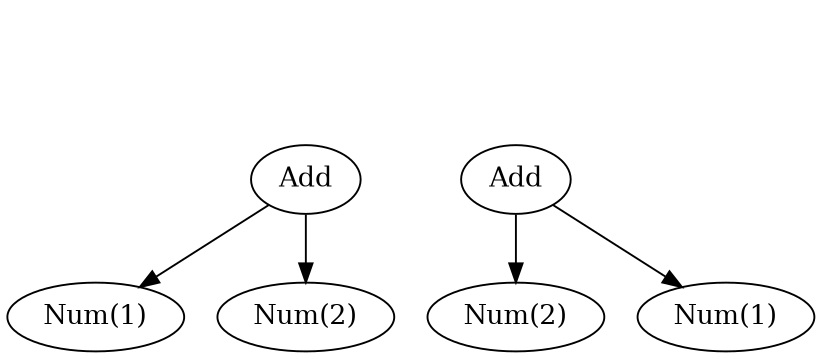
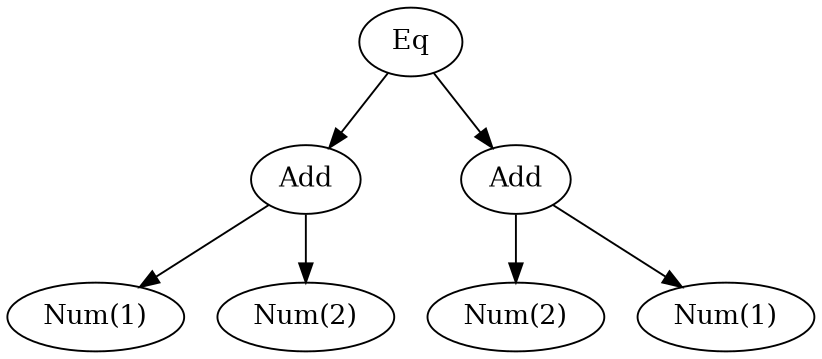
none -> (411, 42)
